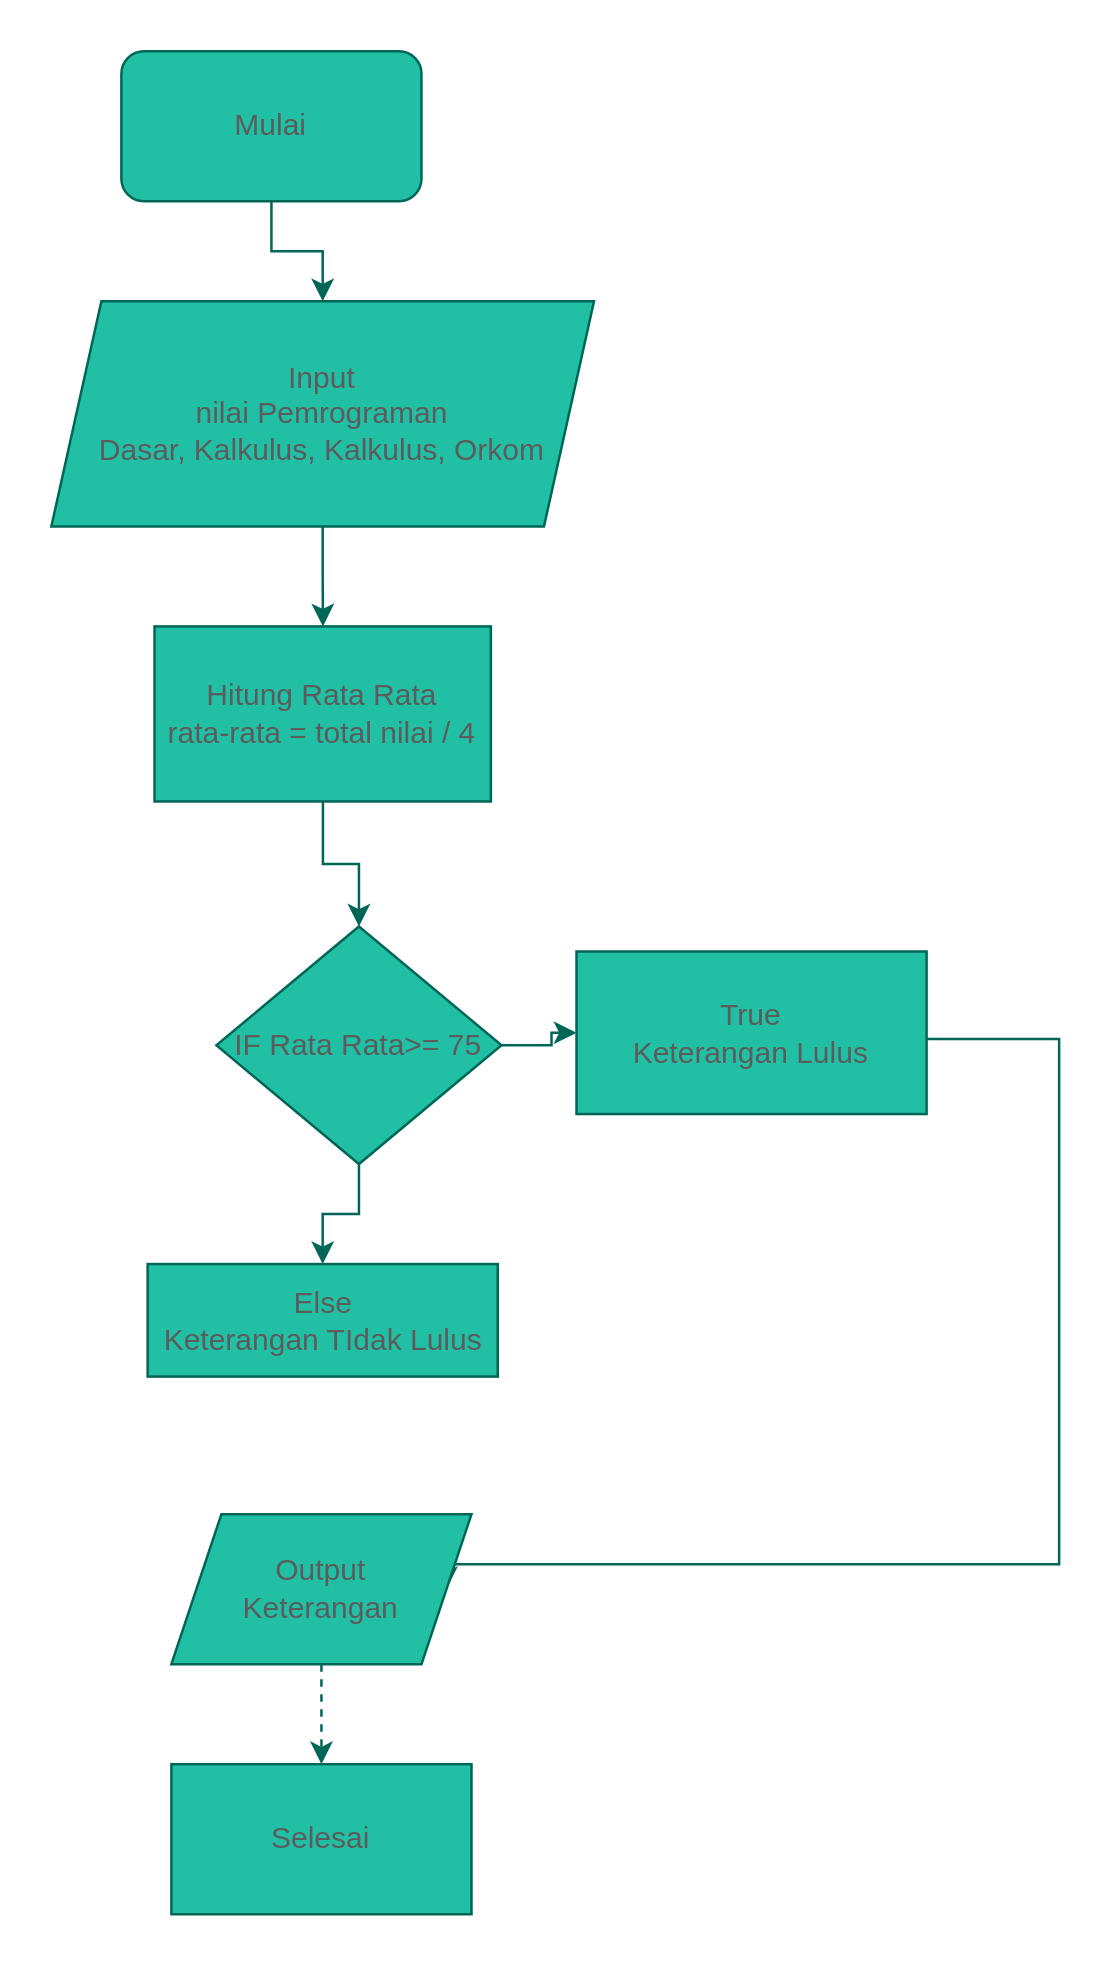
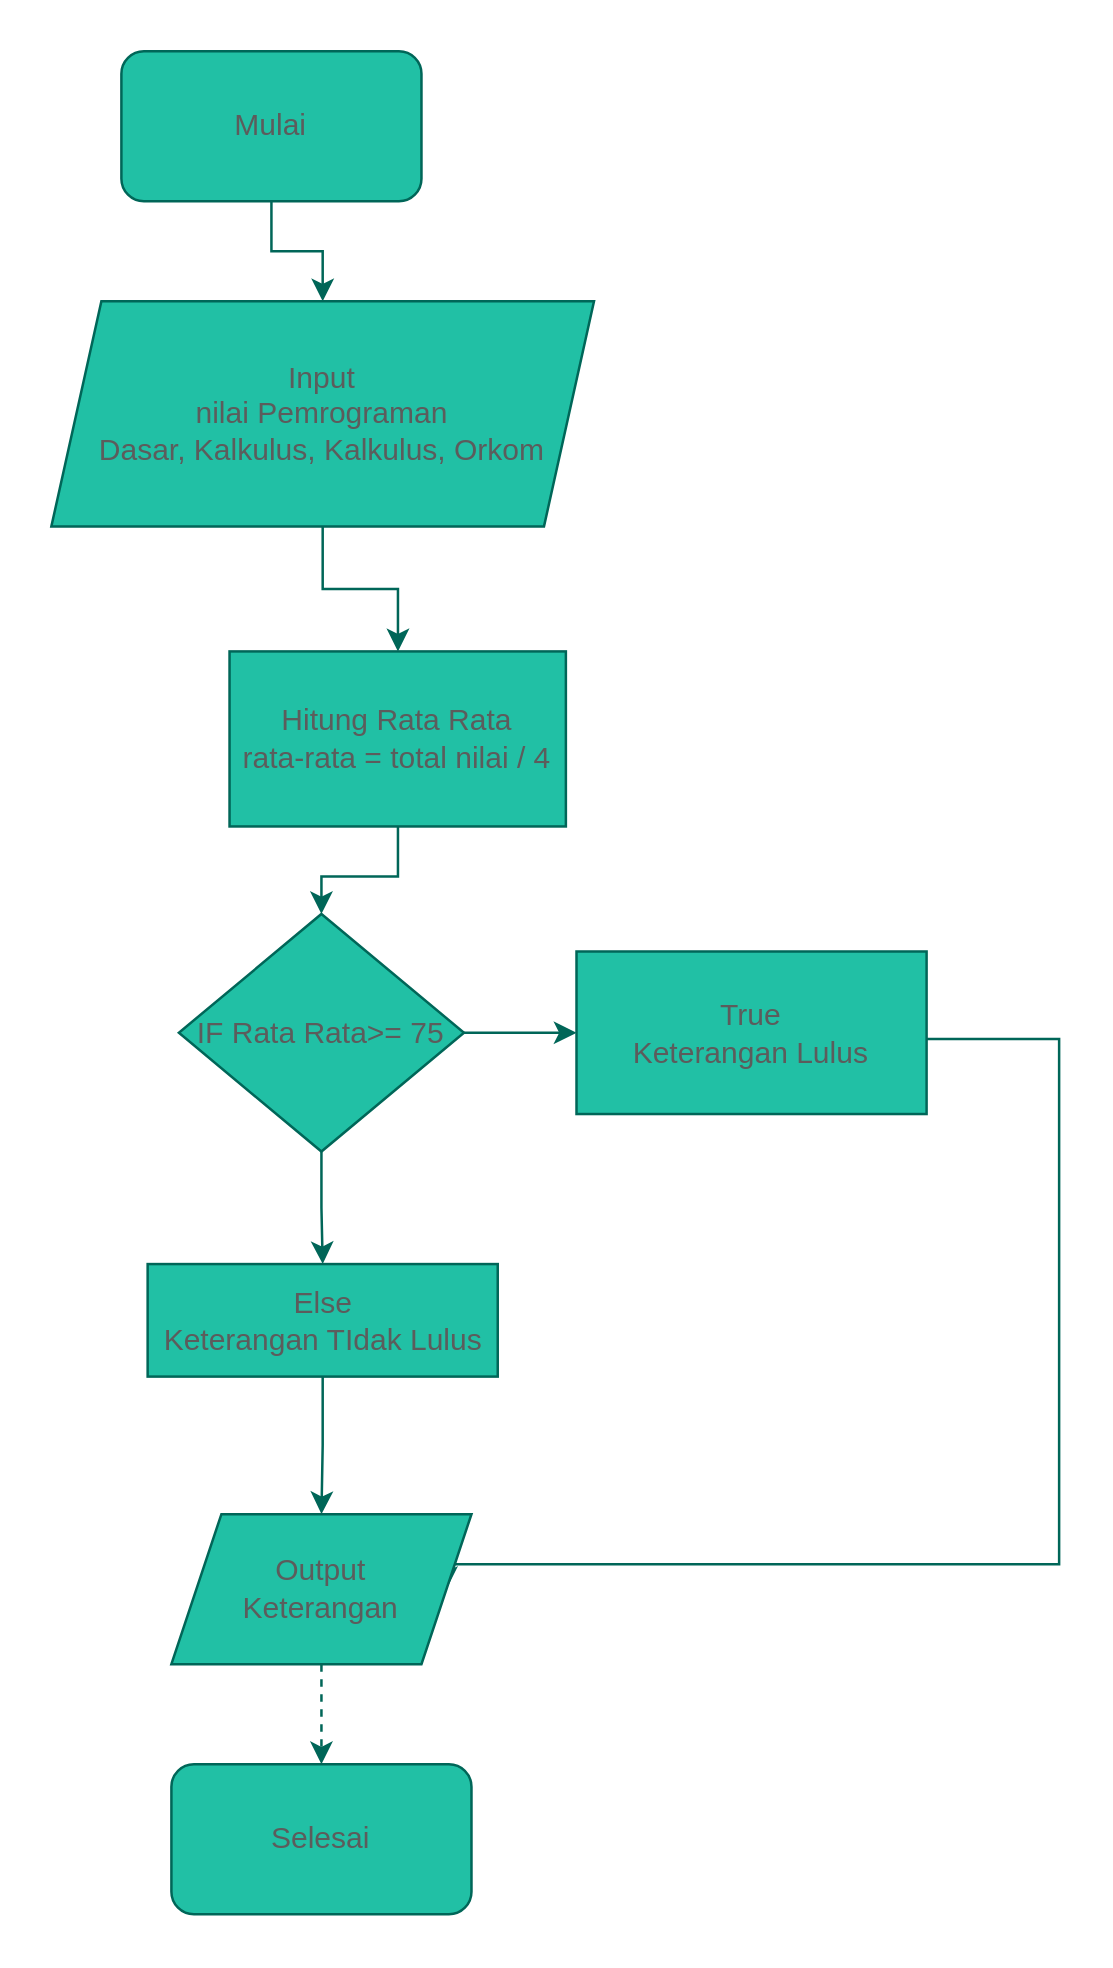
(323, 714) -> (398, 739)
(359, 1045) -> (321, 1033)
none -> (323, 1437)
(321, 1839) -> (321, 1839)
